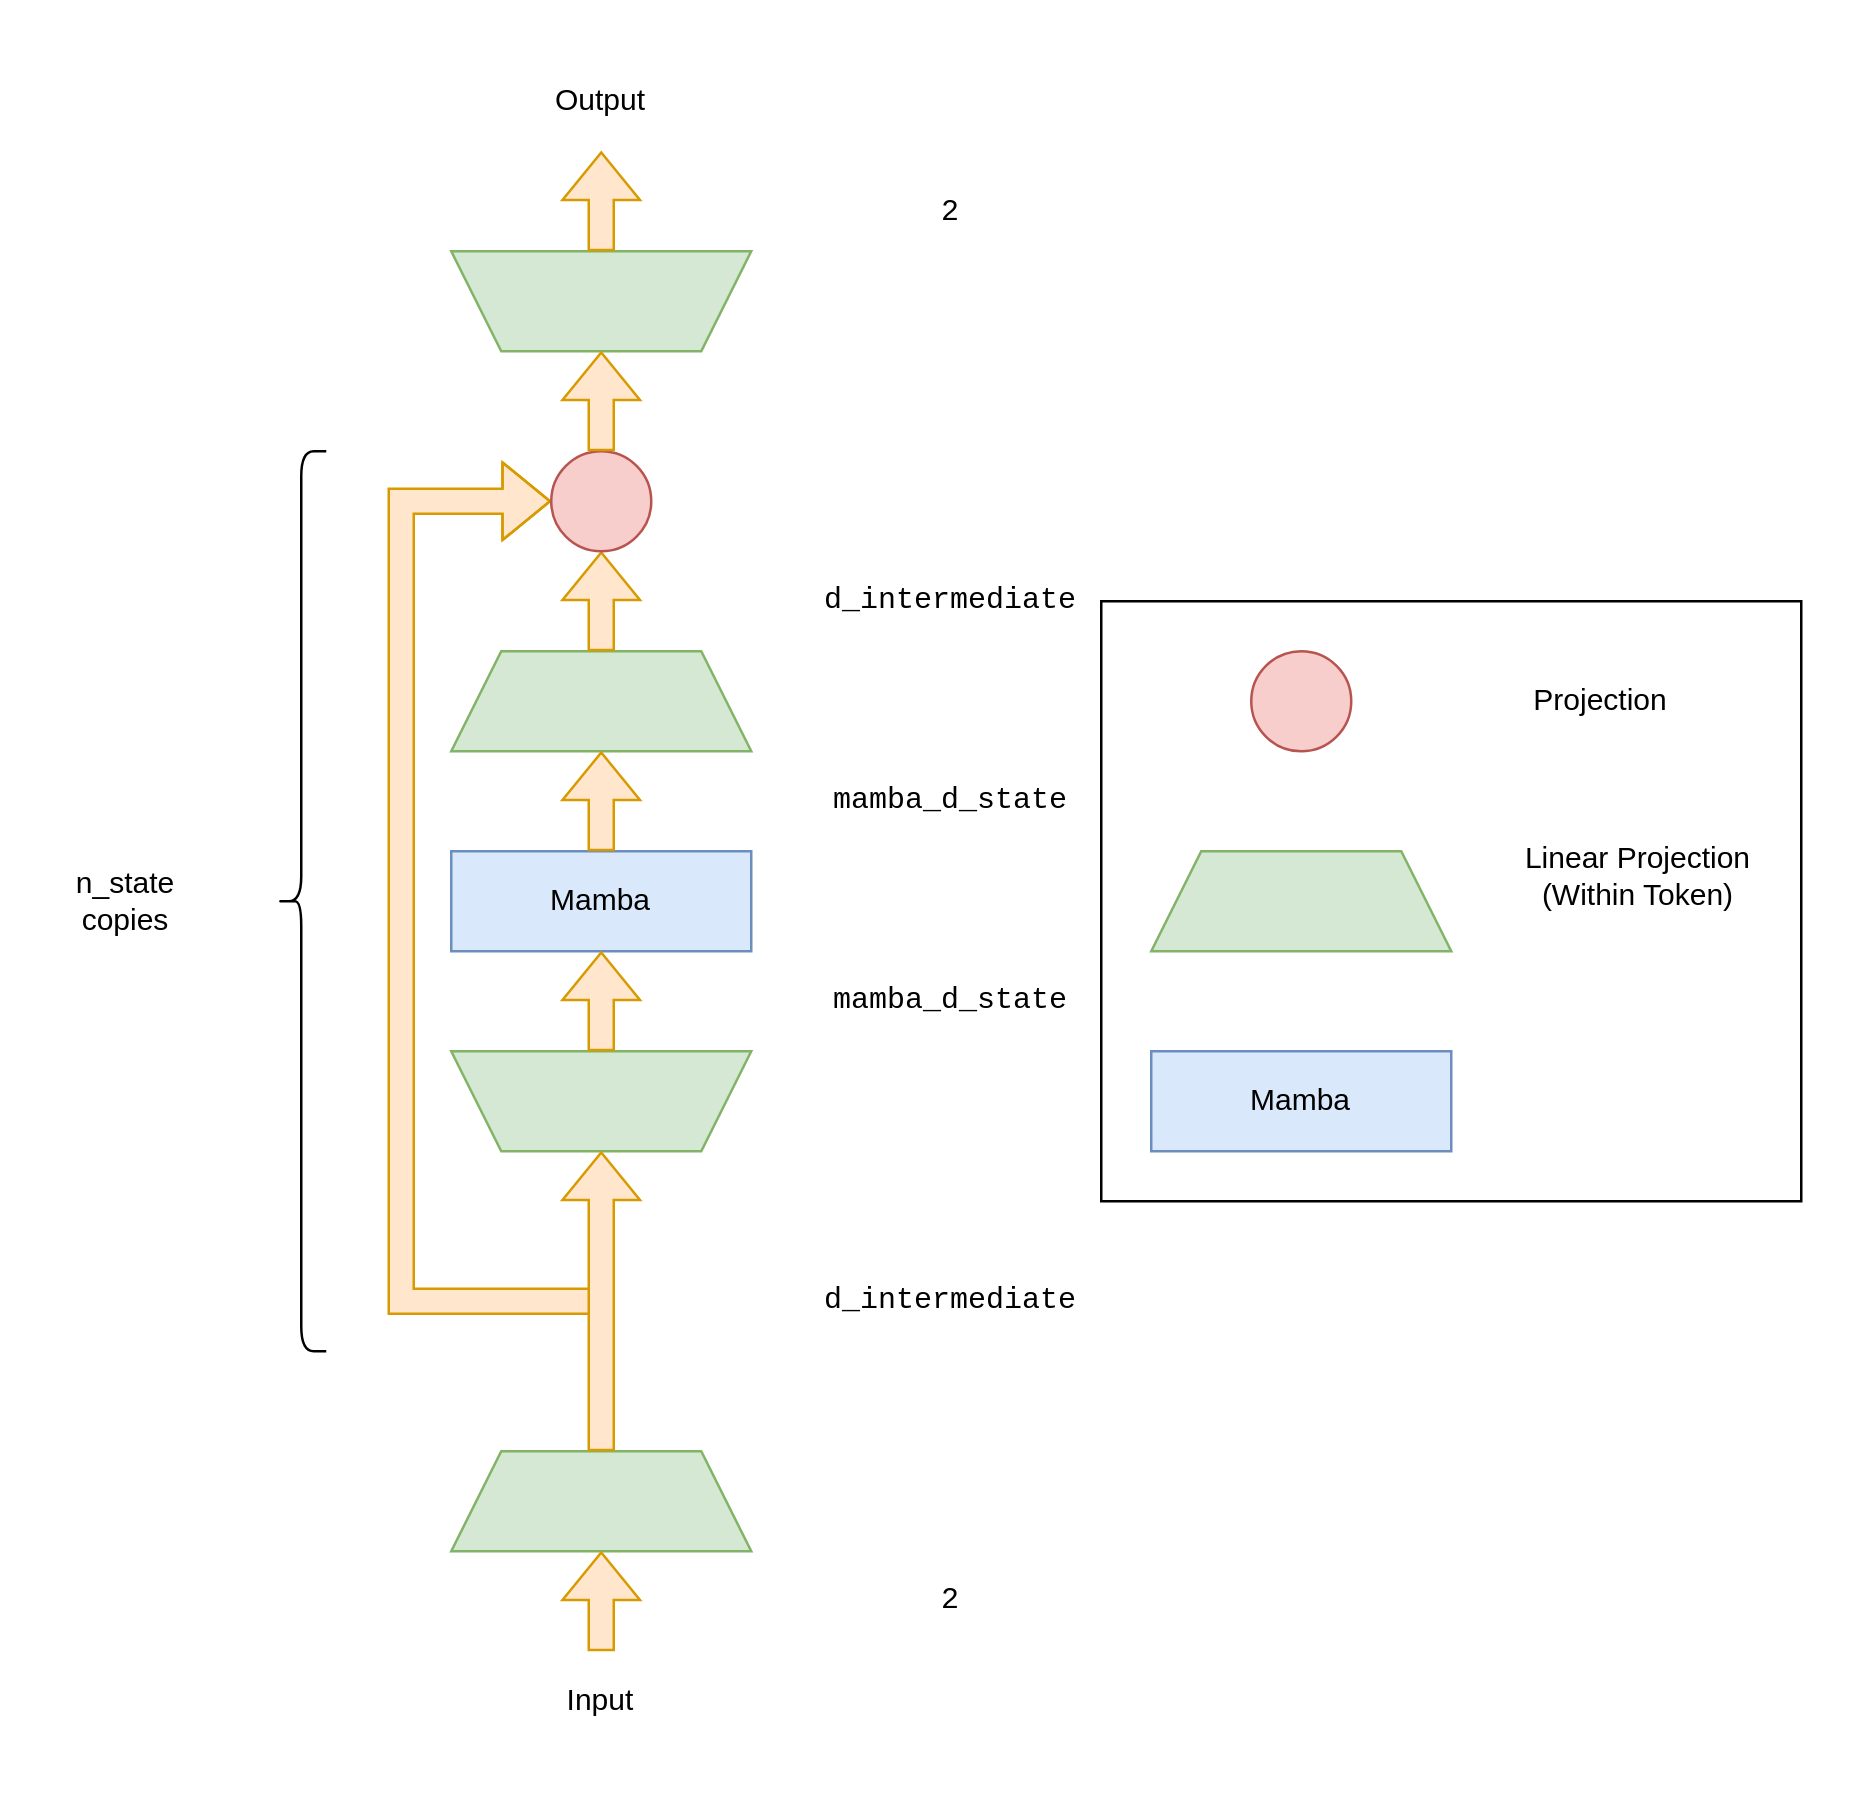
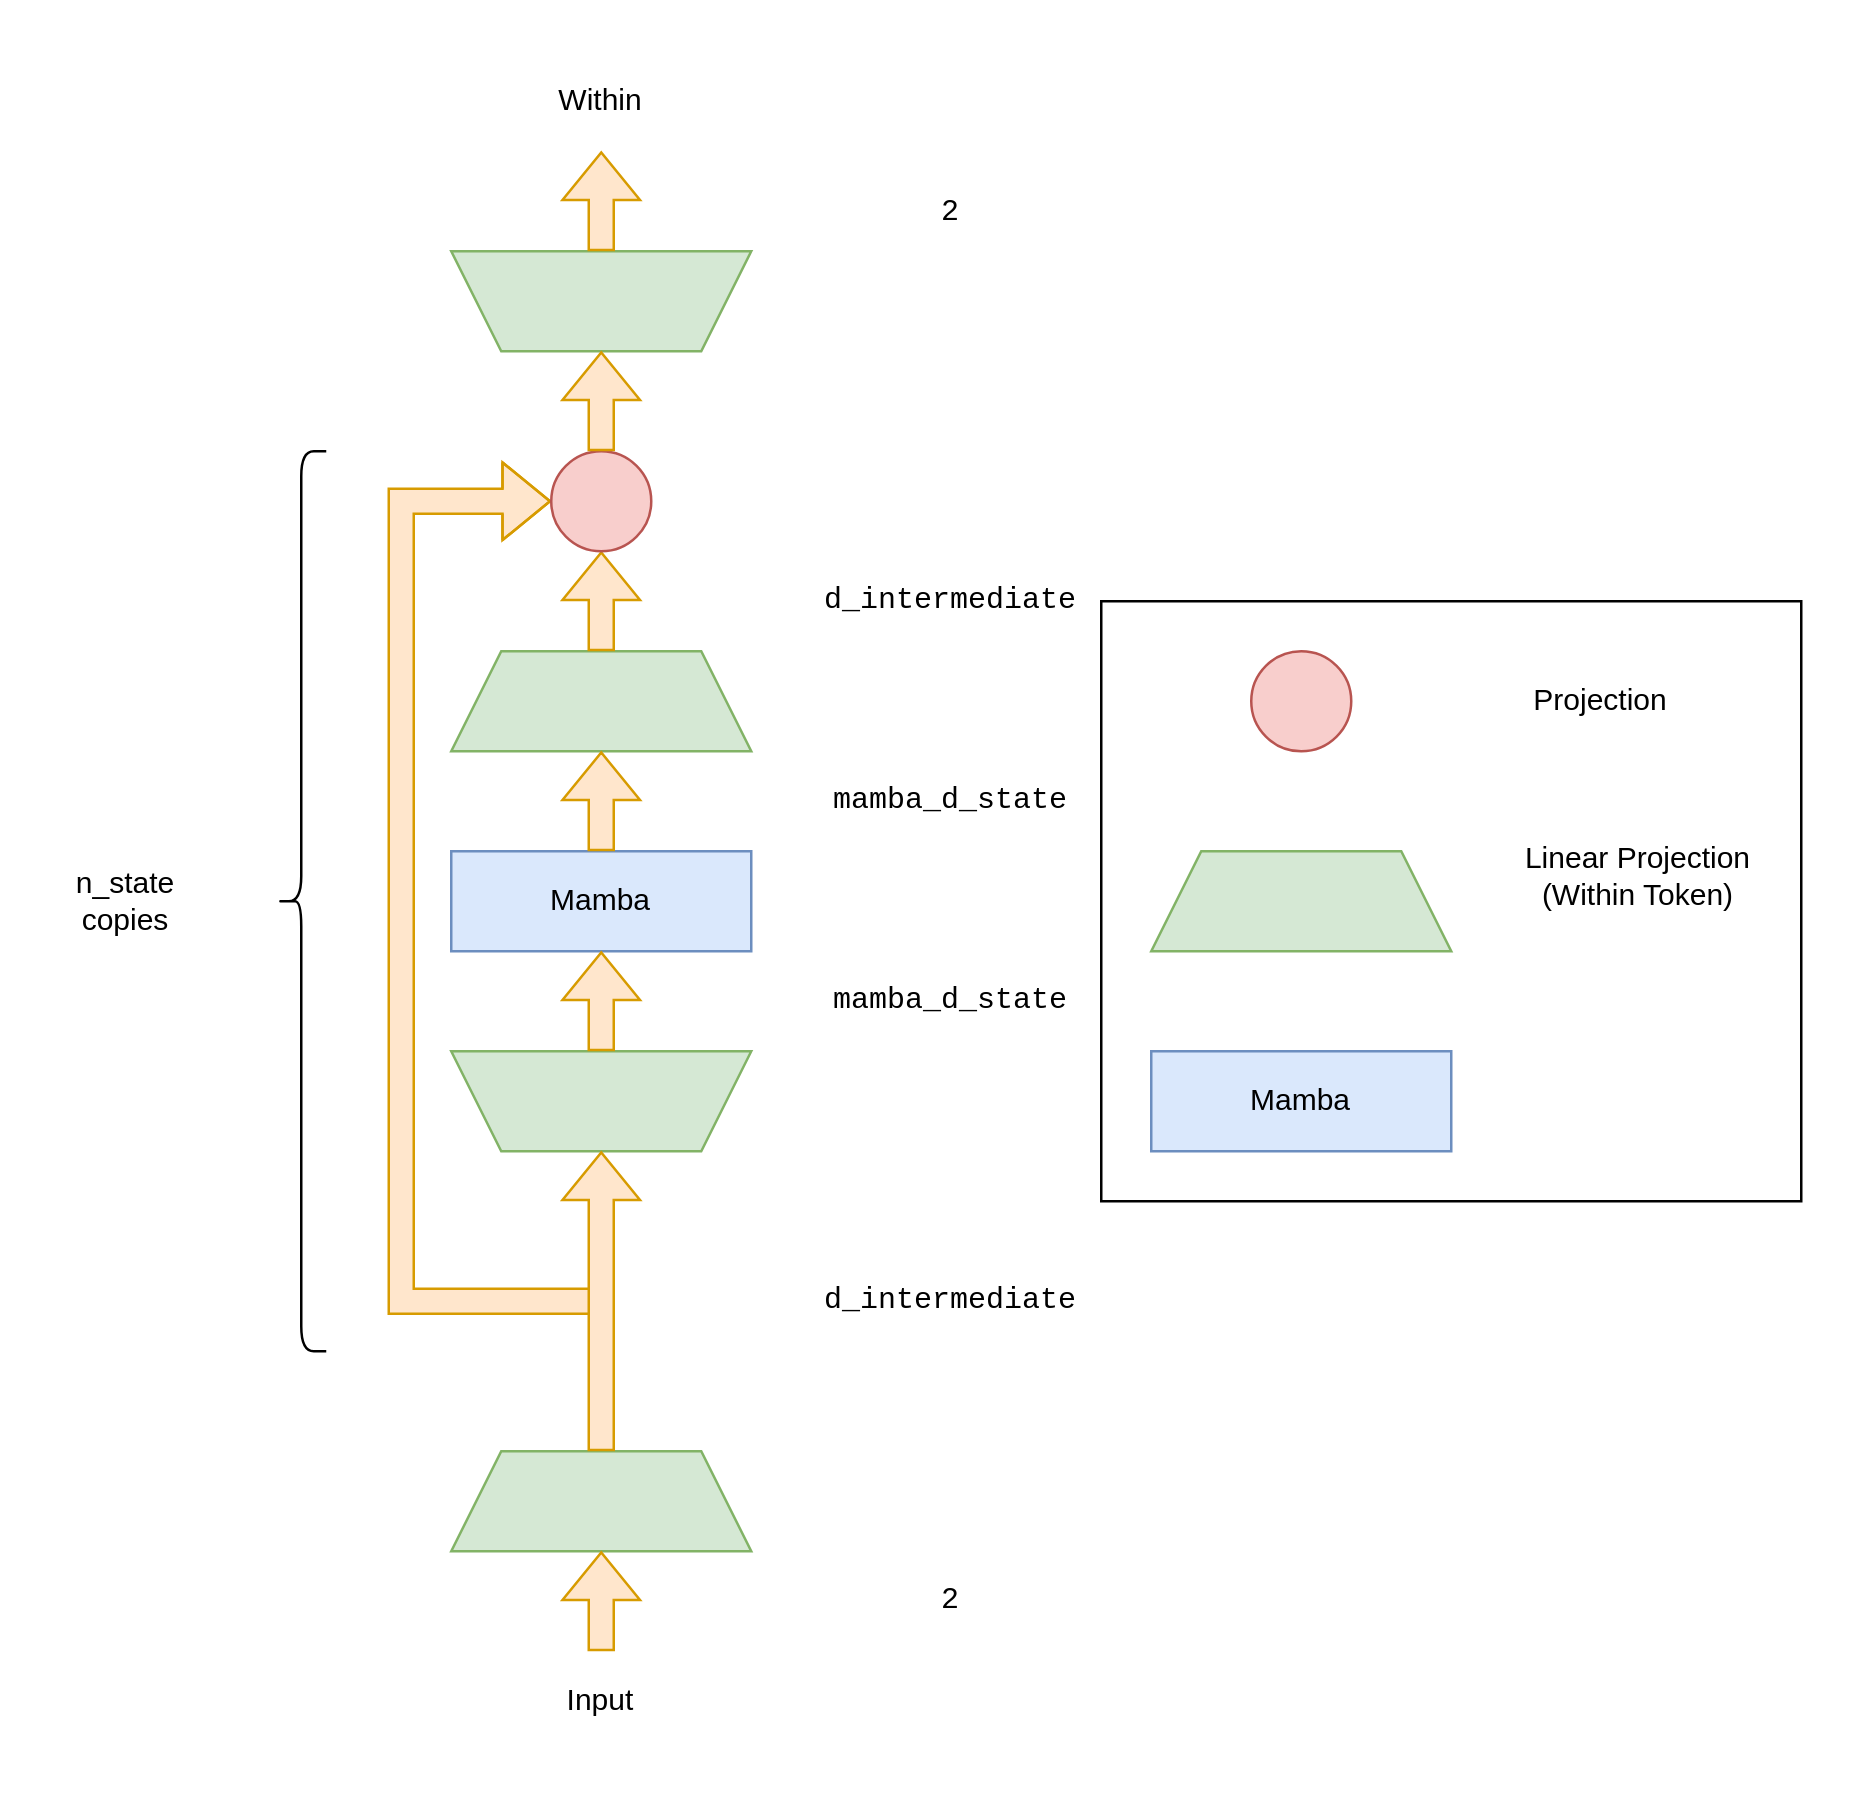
(601, 101) -> (601, 101)
